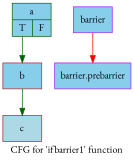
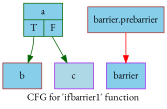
(93, 44) -> (126, 44)
(93, 76) -> (126, 20)
(22, 99) -> (58, 46)
(22, 128) -> (74, 76)
